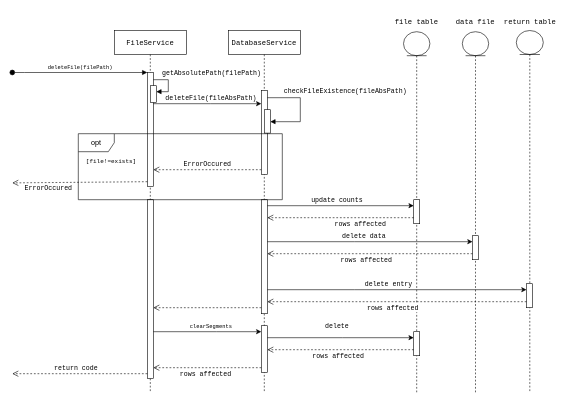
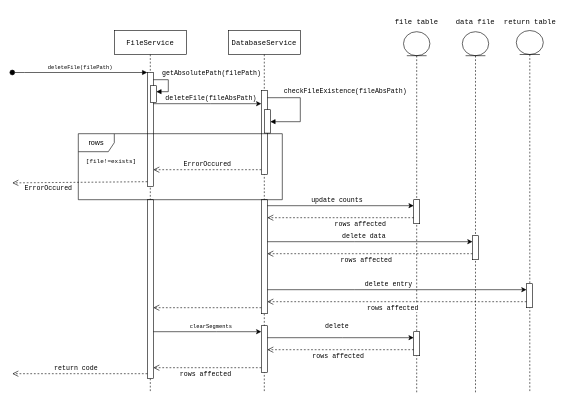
(96, 143) -> (96, 143)
